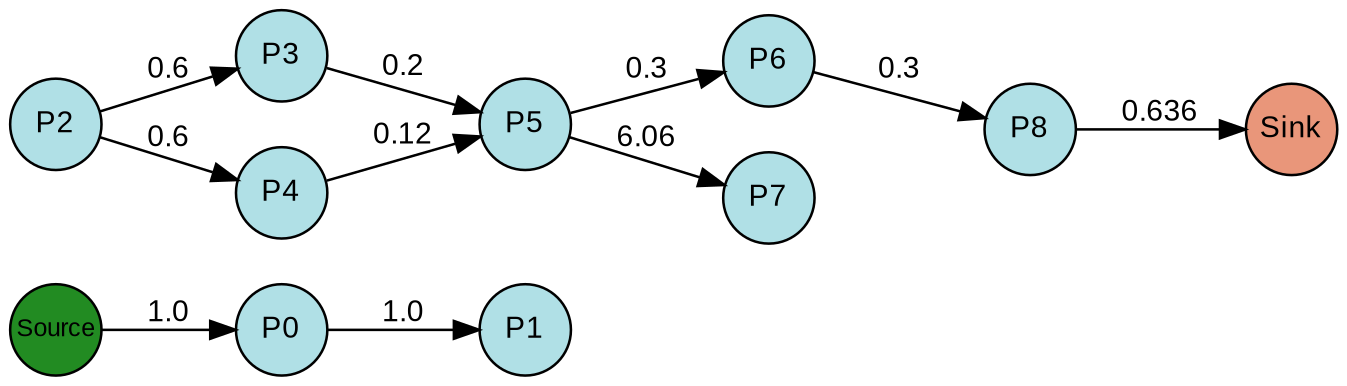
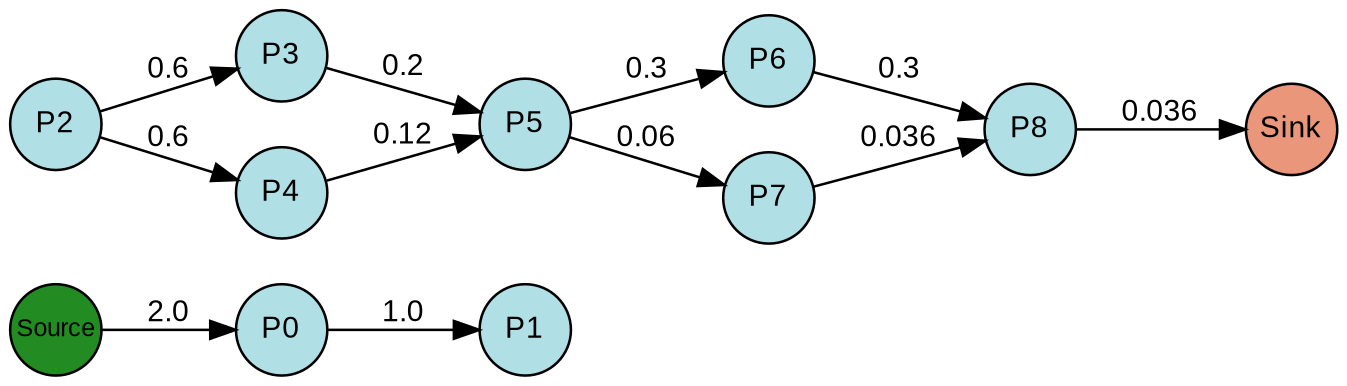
(1161, 113) -> (1161, 113)
(647, 138) -> (647, 138)
none -> (887, 167)
(169, 313) -> (169, 313)
